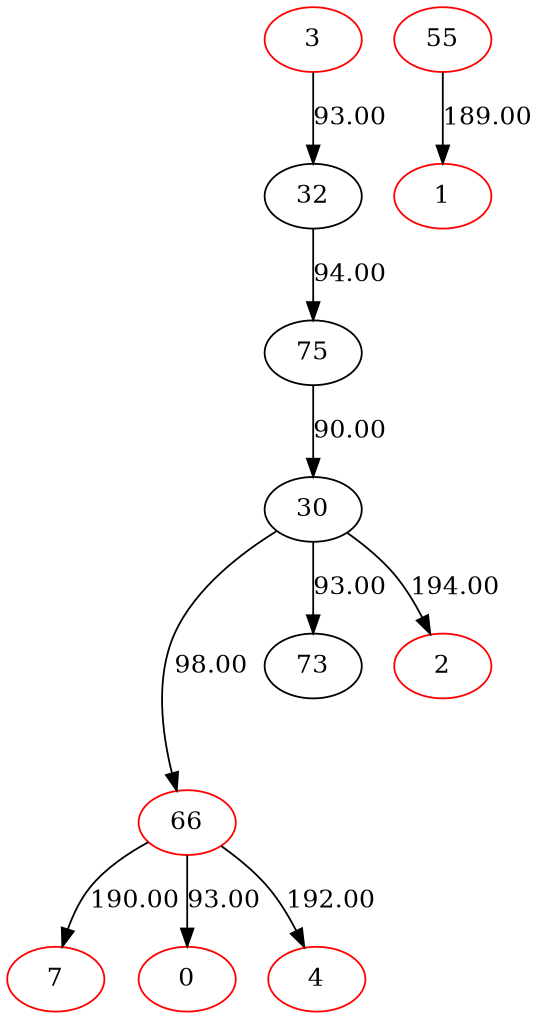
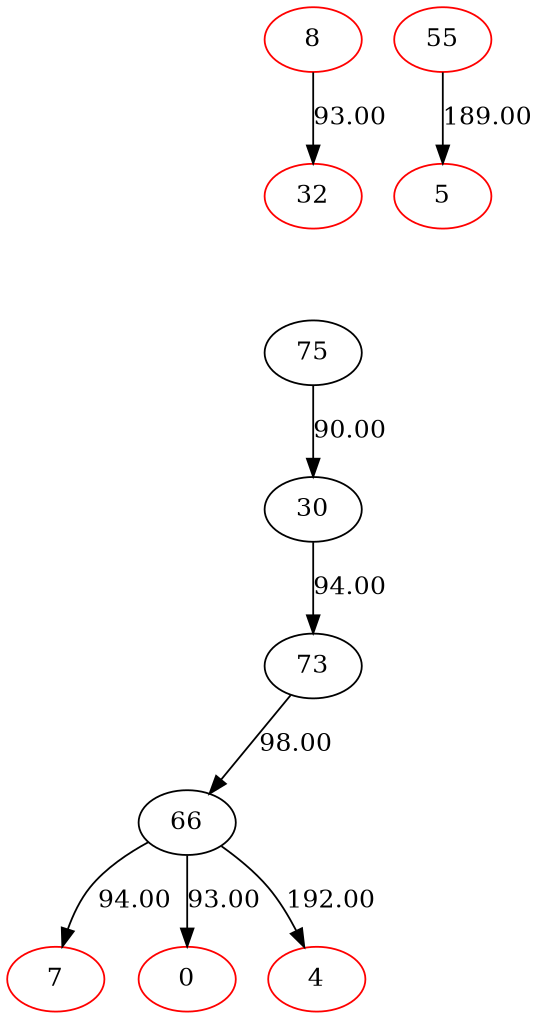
(313, 40) -> (313, 40)
(313, 196) -> (313, 196)
(443, 196) -> (443, 196)
(313, 265) -> none
(350, 588) -> (350, 588)
(176, 632) -> (256, 737)
(443, 666) -> none
(187, 823) -> (187, 823)
(135, 901) -> (135, 901)
